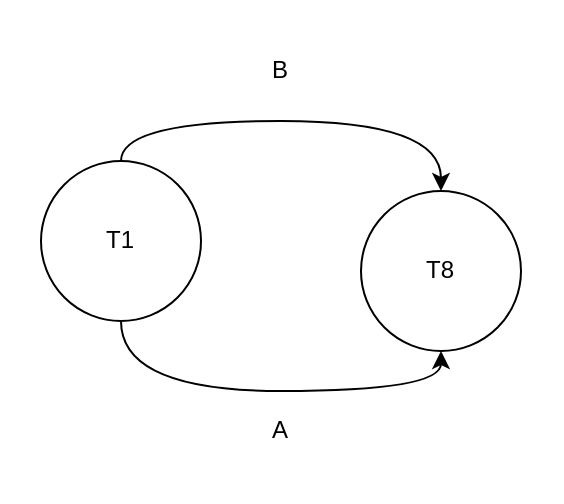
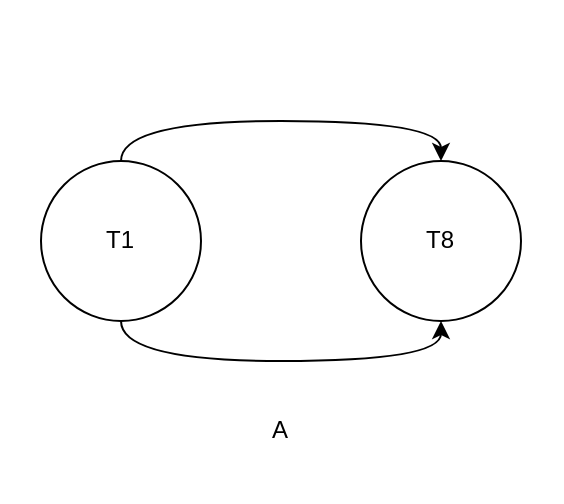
(281, 71) -> none
(441, 271) -> (441, 241)
